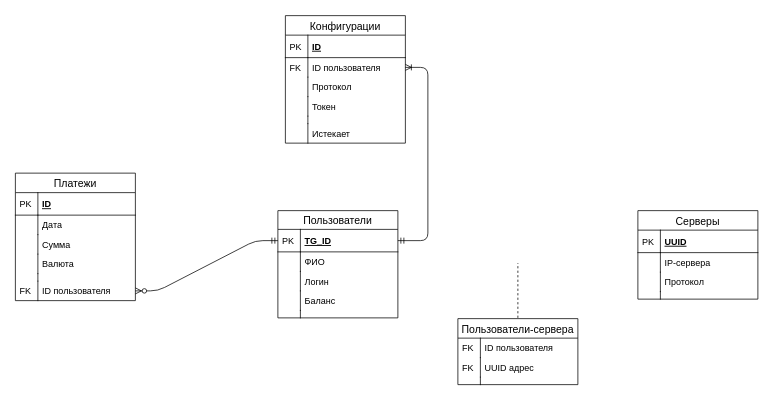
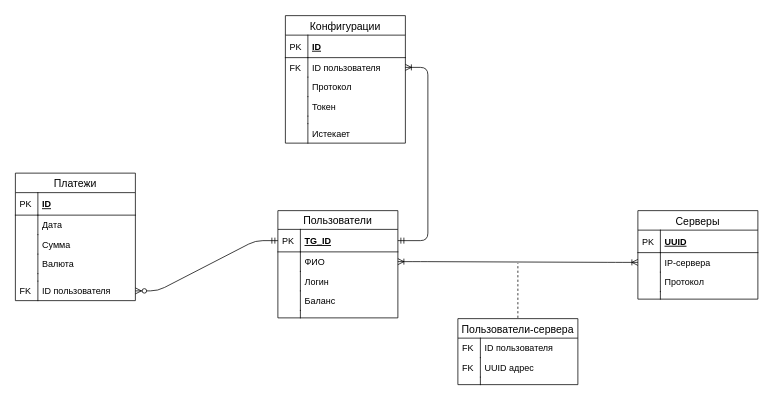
none -> (443, 261)
